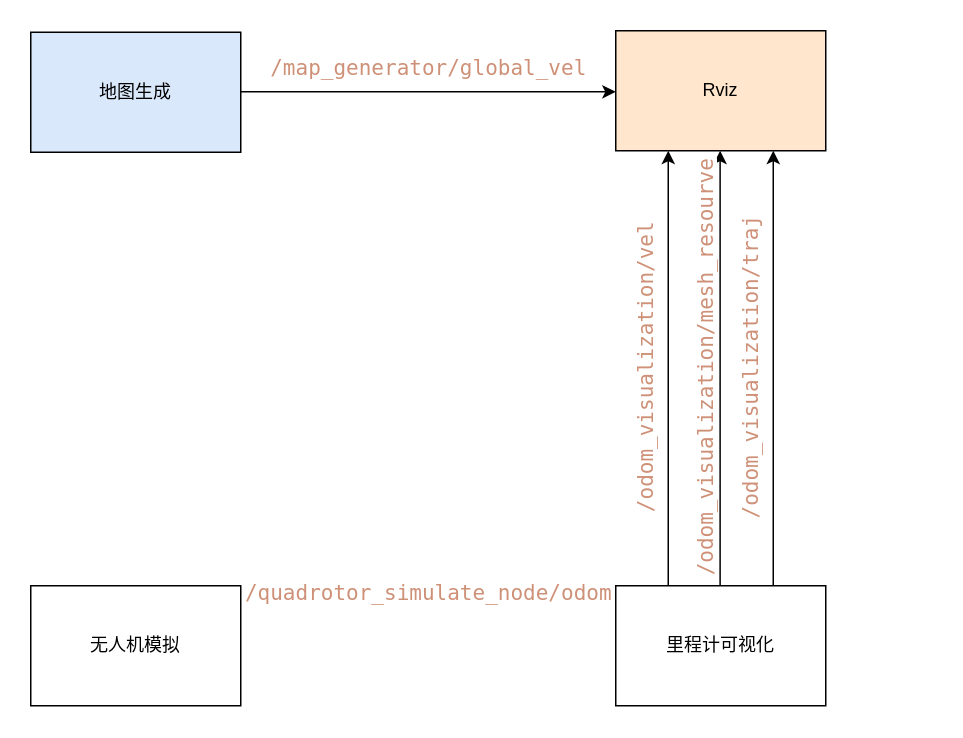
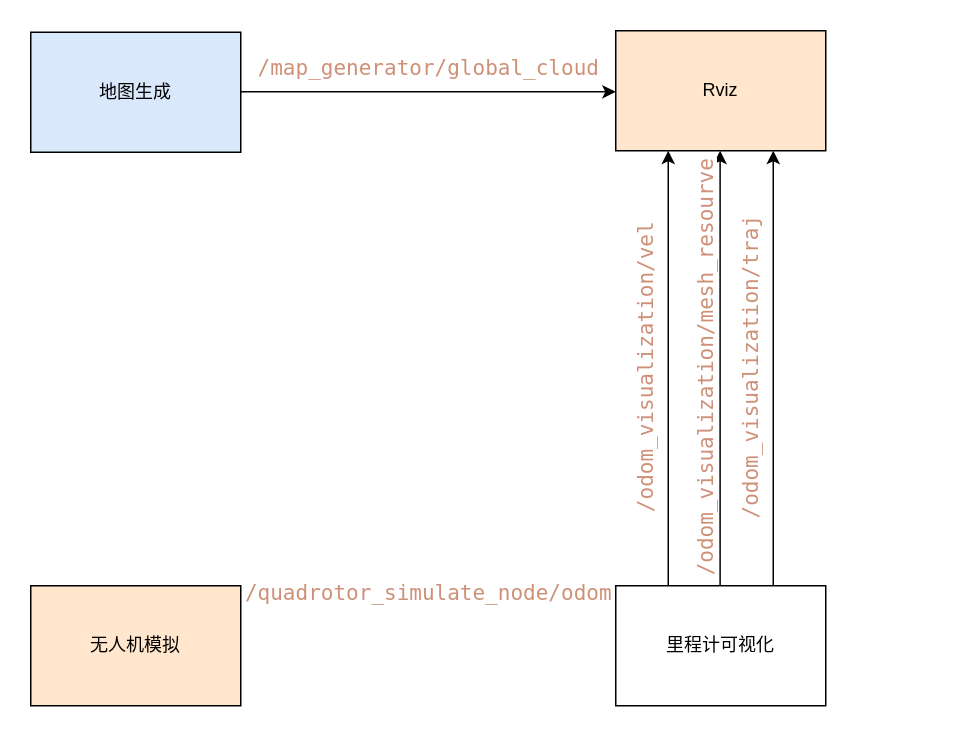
(429, 68) -> (429, 68)
(136, 646) -> (136, 646)
